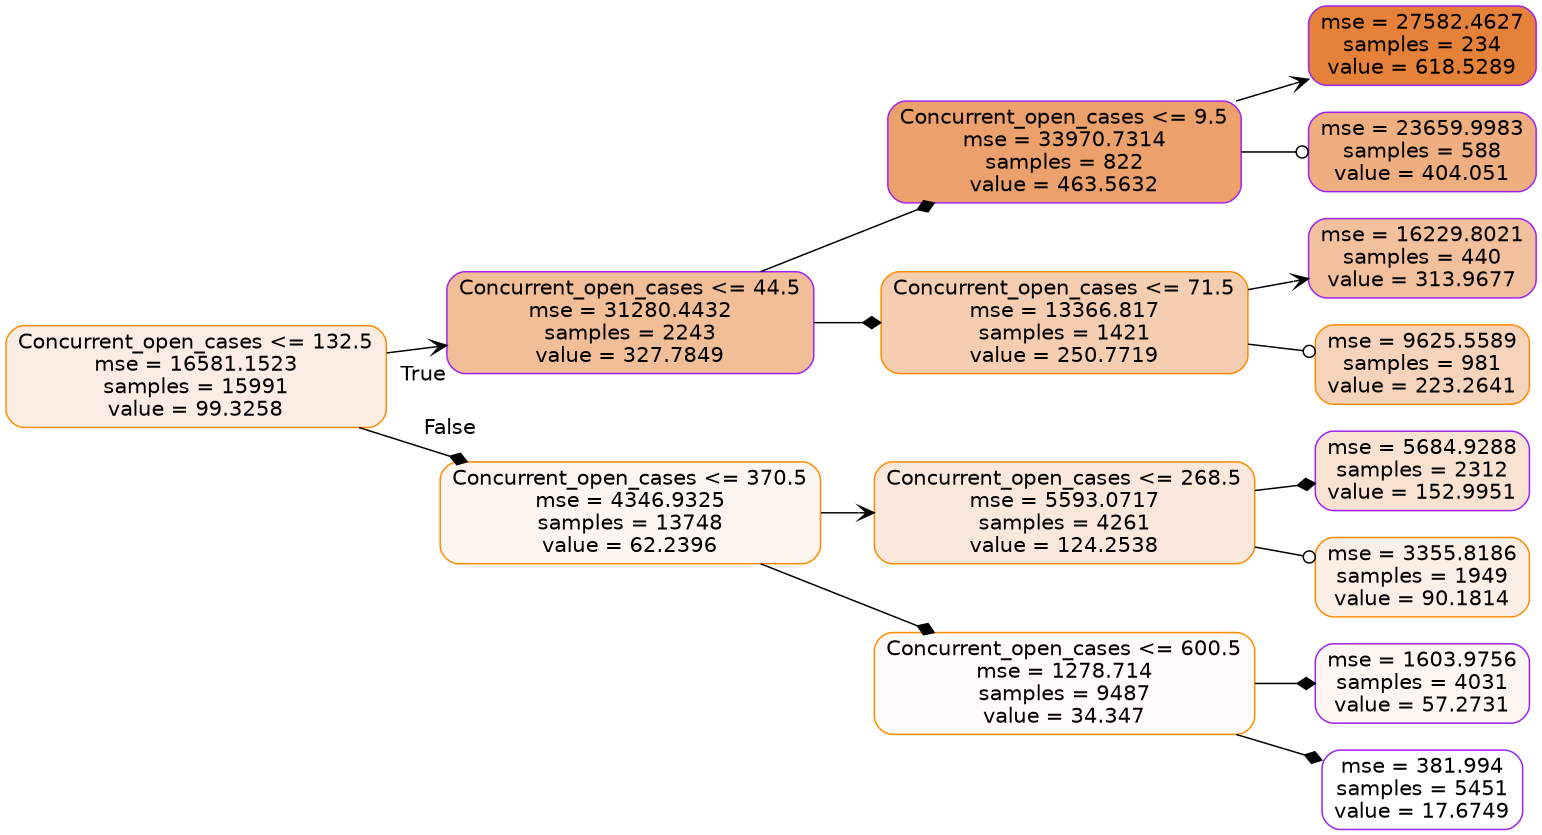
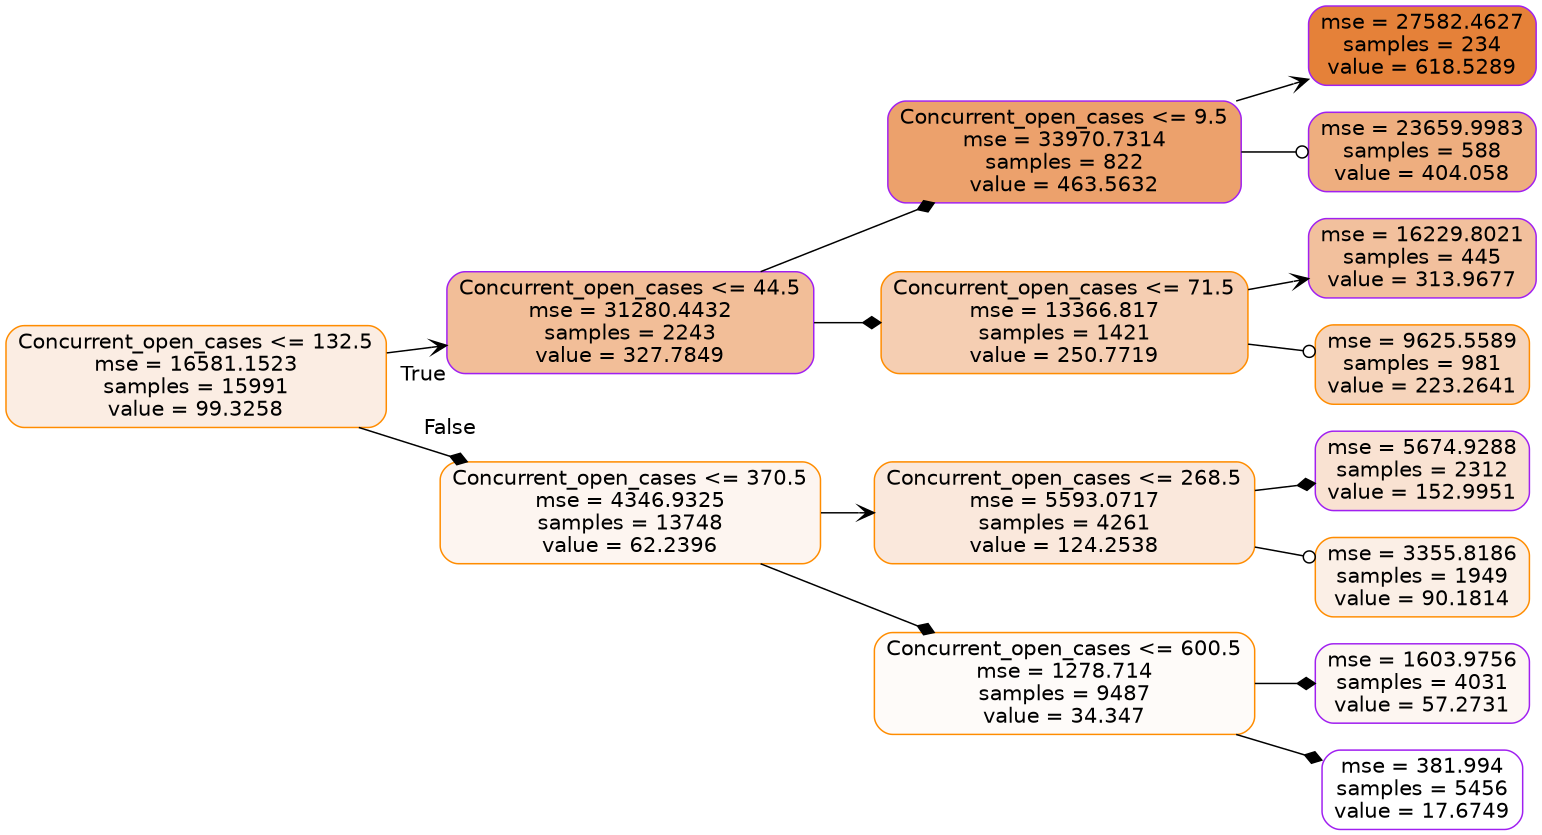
(1422, 152) -> (1422, 152)
(1422, 258) -> (1422, 258)
(1422, 471) -> (1422, 471)
(1422, 790) -> (1422, 790)
